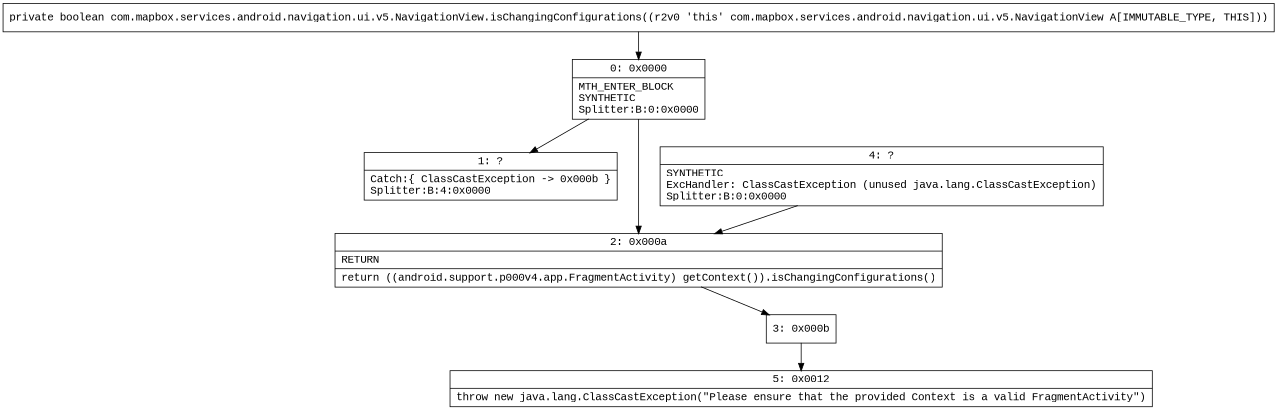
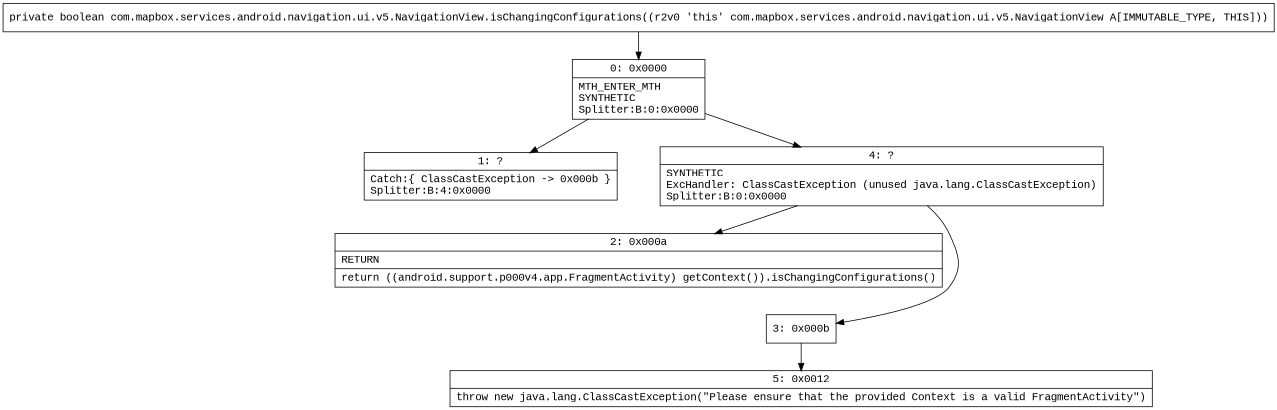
(626, 87) -> (620, 87)
(639, 172) -> (749, 129)
(732, 299) -> (942, 294)
